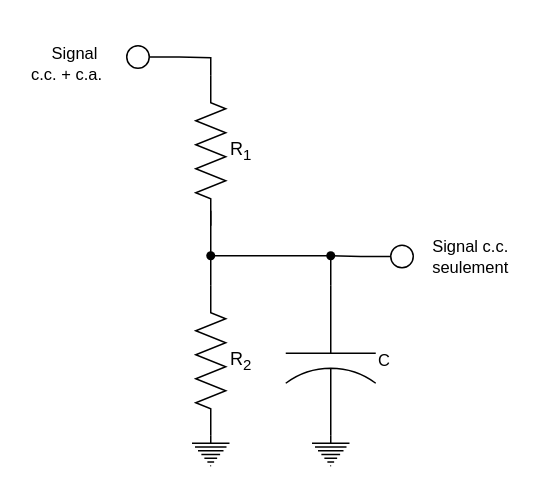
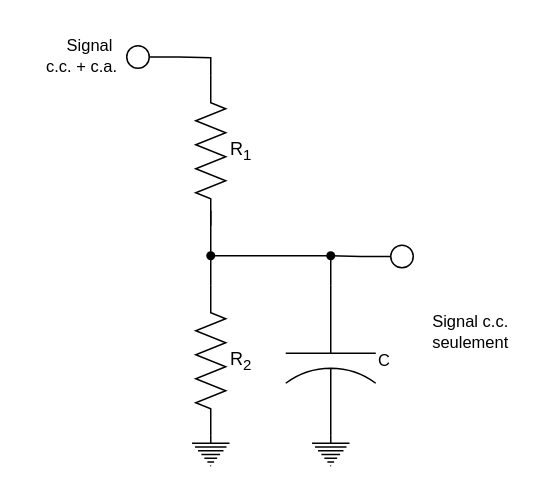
(61, 63) -> (76, 56)
(473, 257) -> (473, 332)
